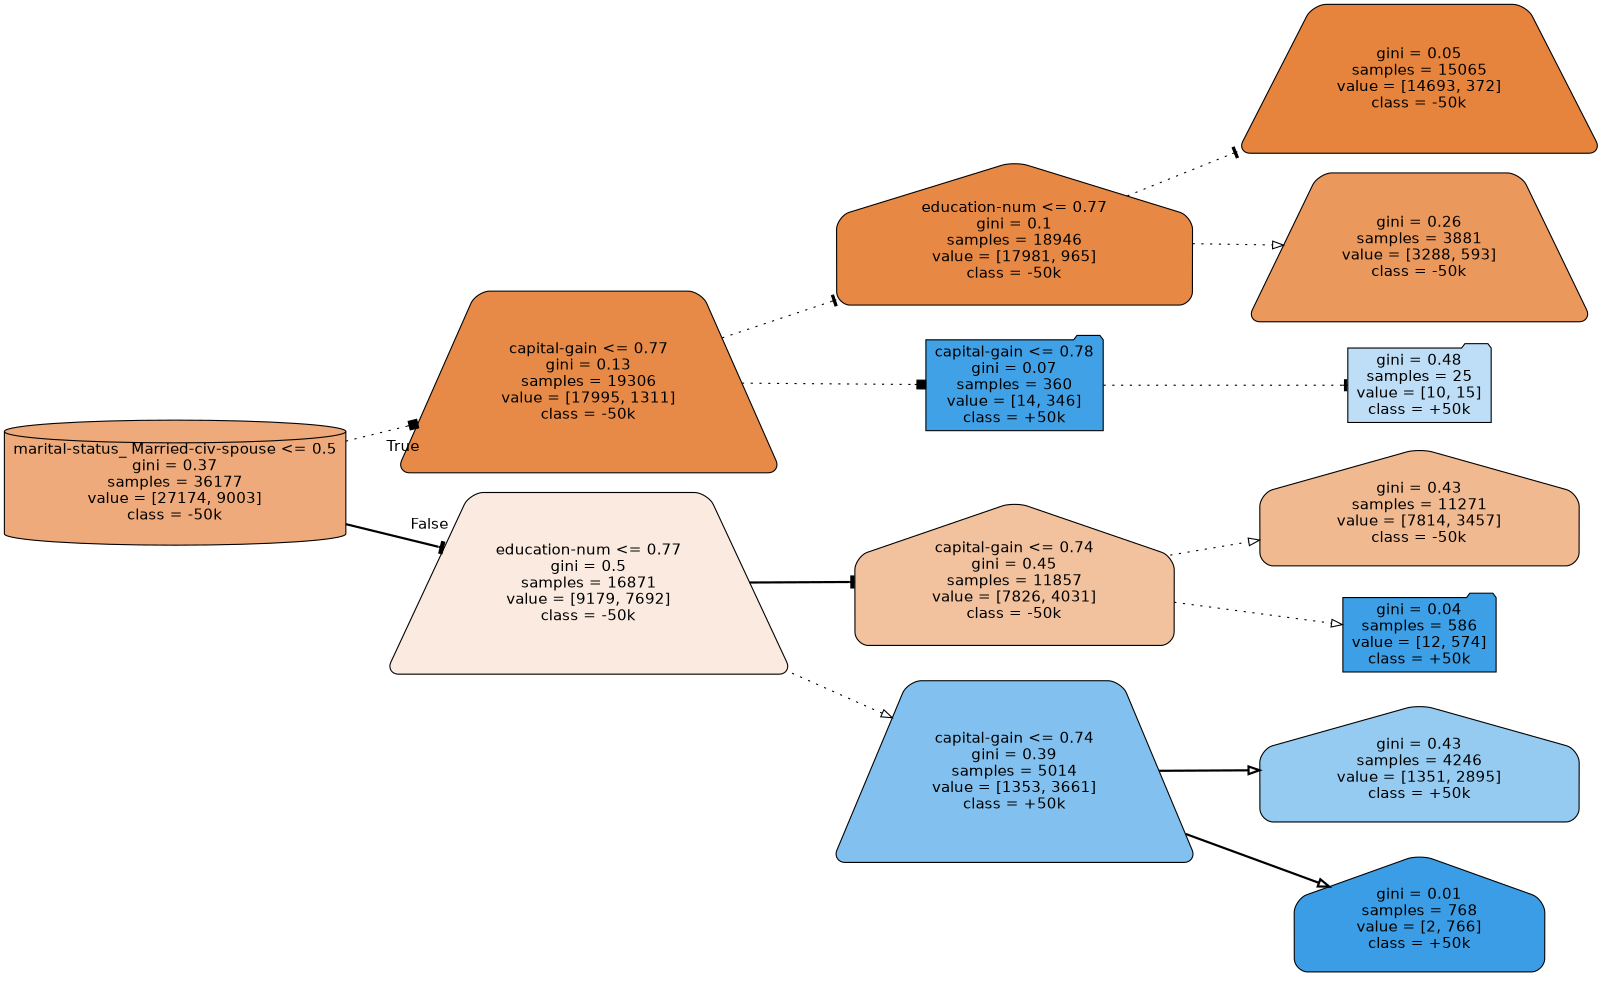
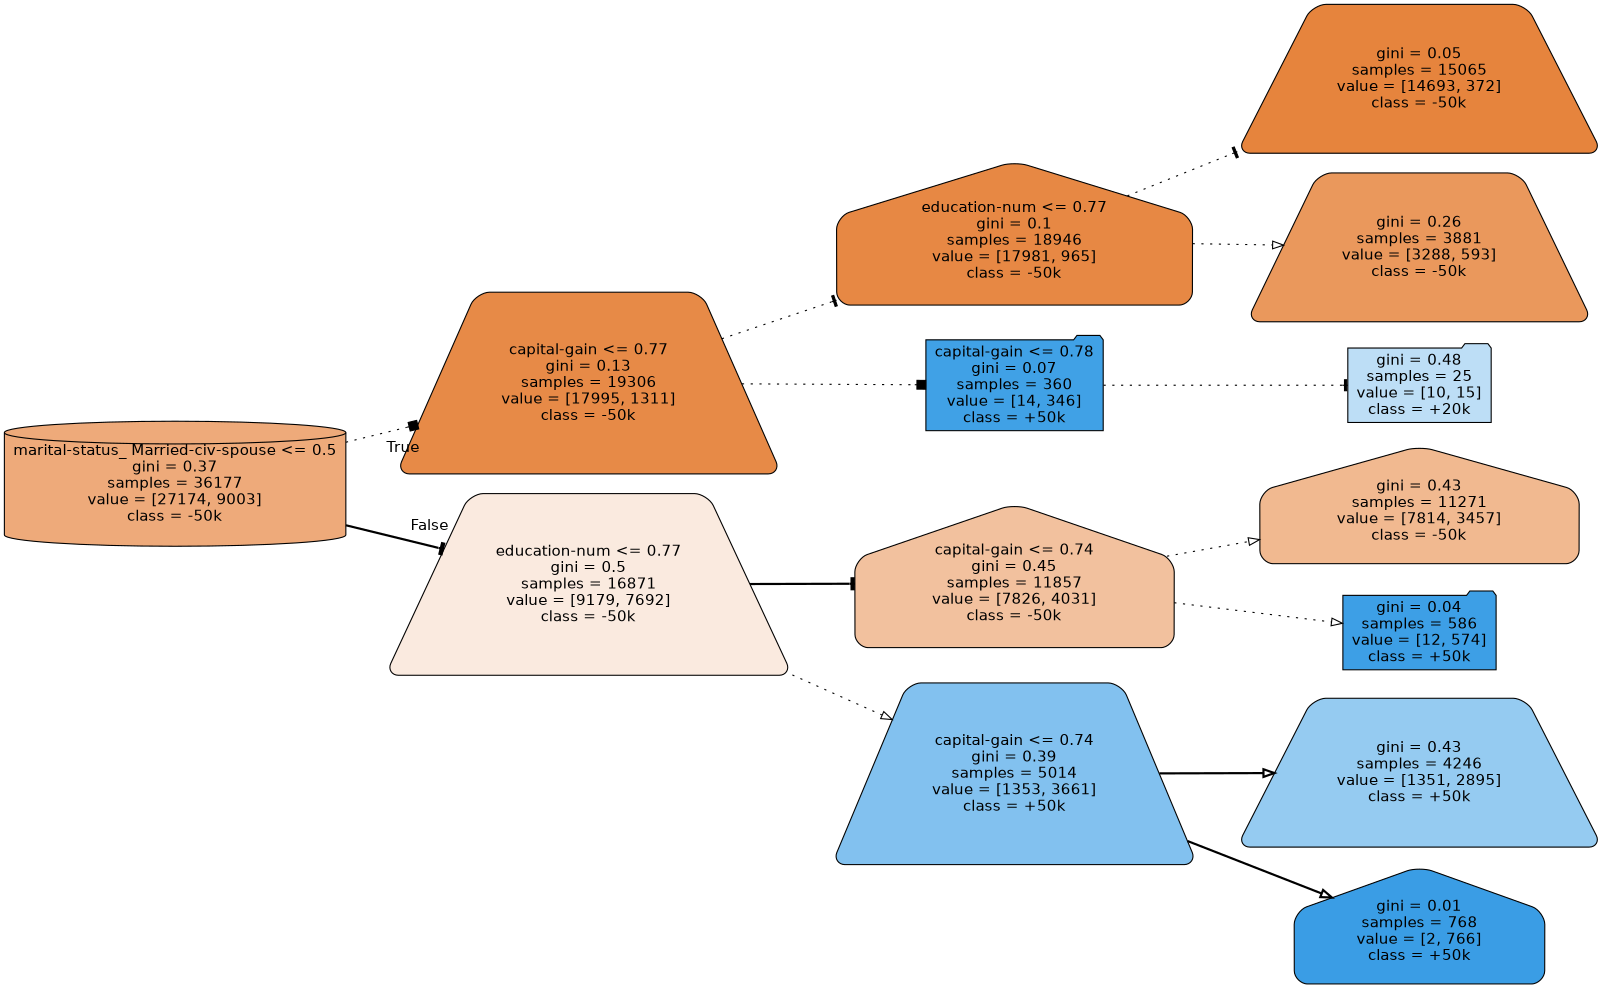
(1419, 385) -> (1419, 385)
(1419, 769) -> (1419, 773)
